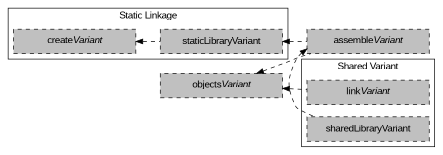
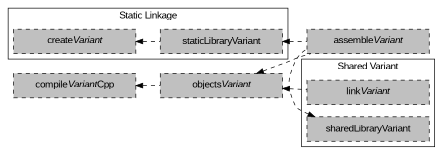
none -> (75, 86)
(291, 93) -> (289, 83)
